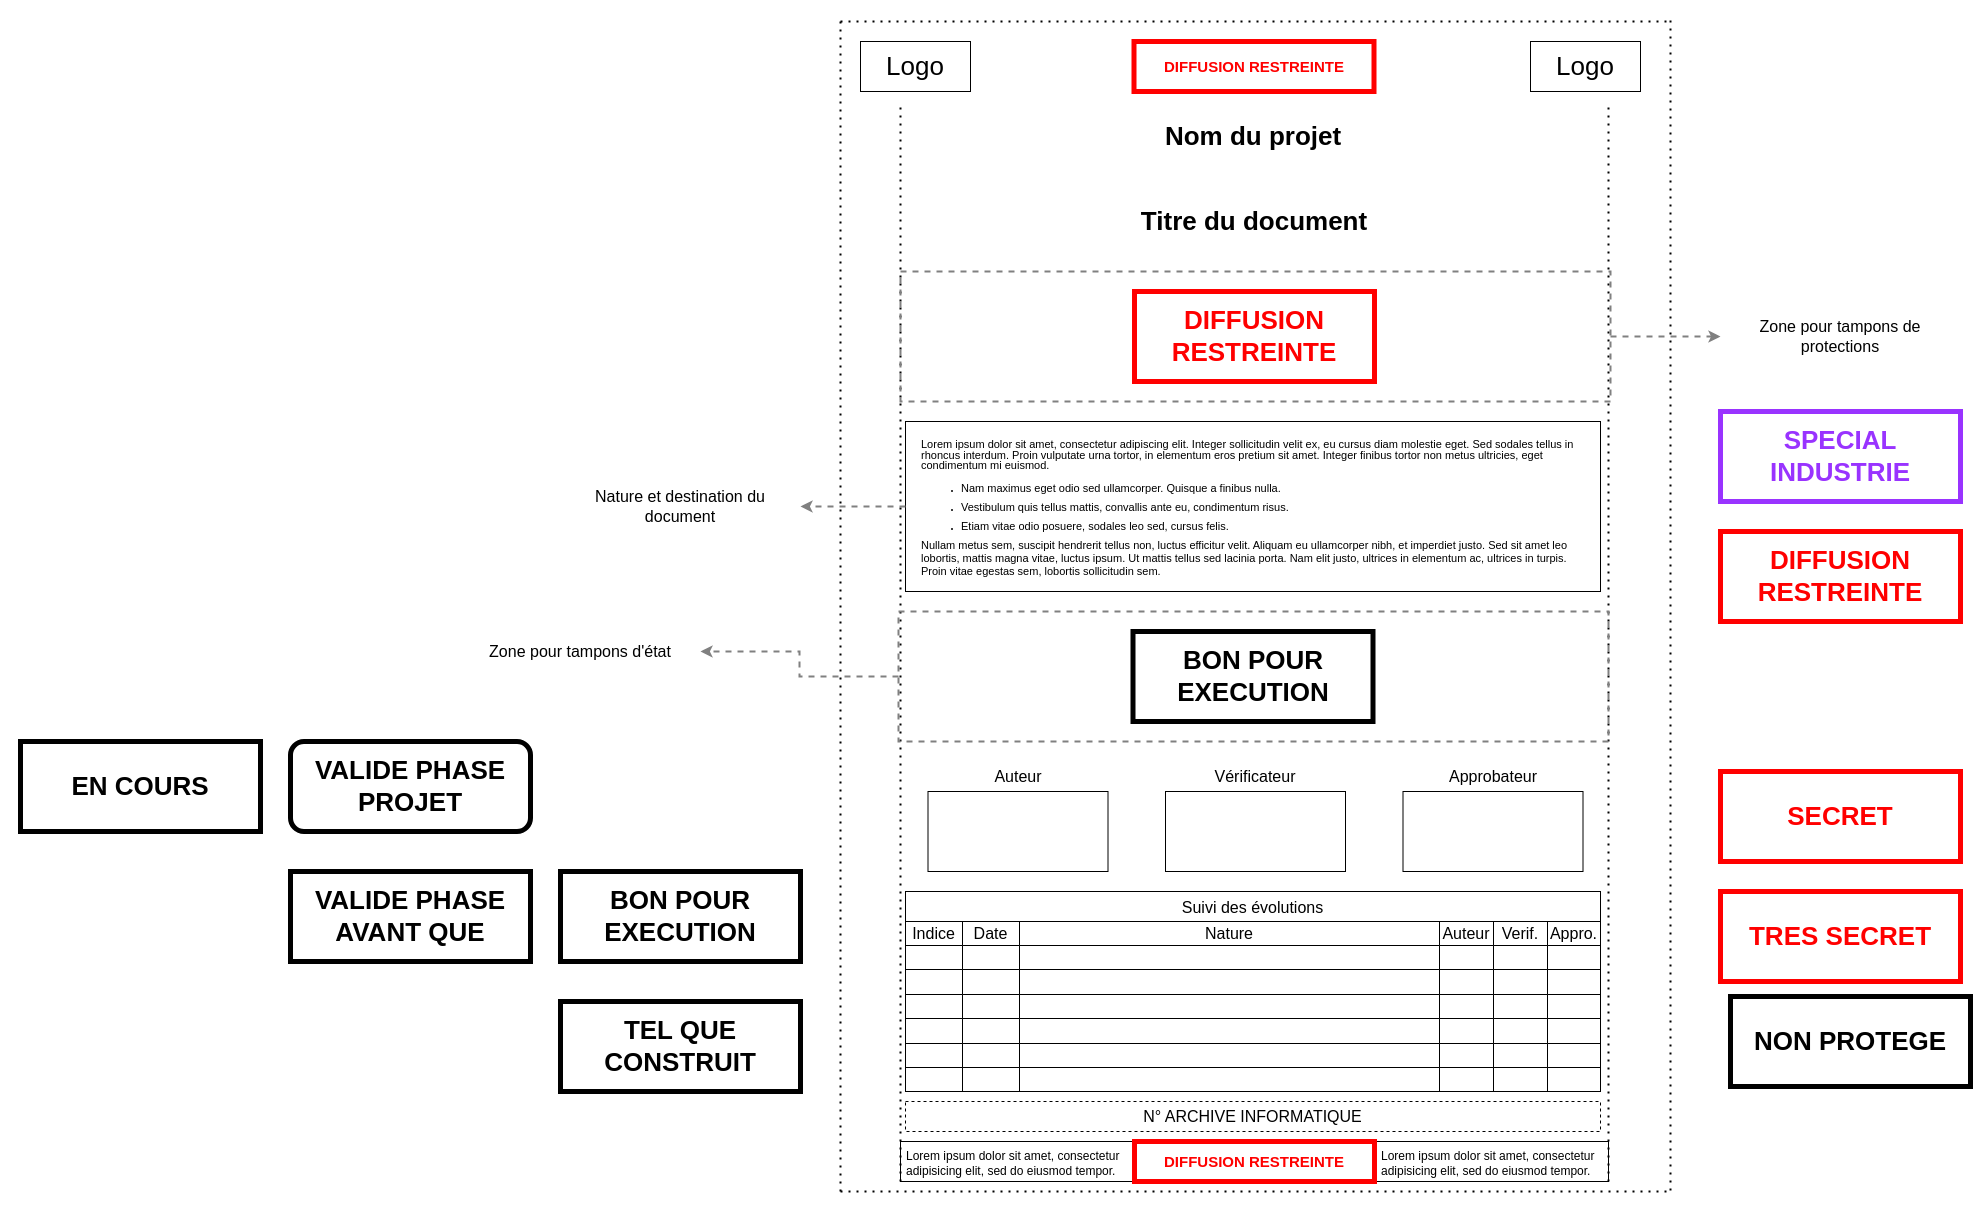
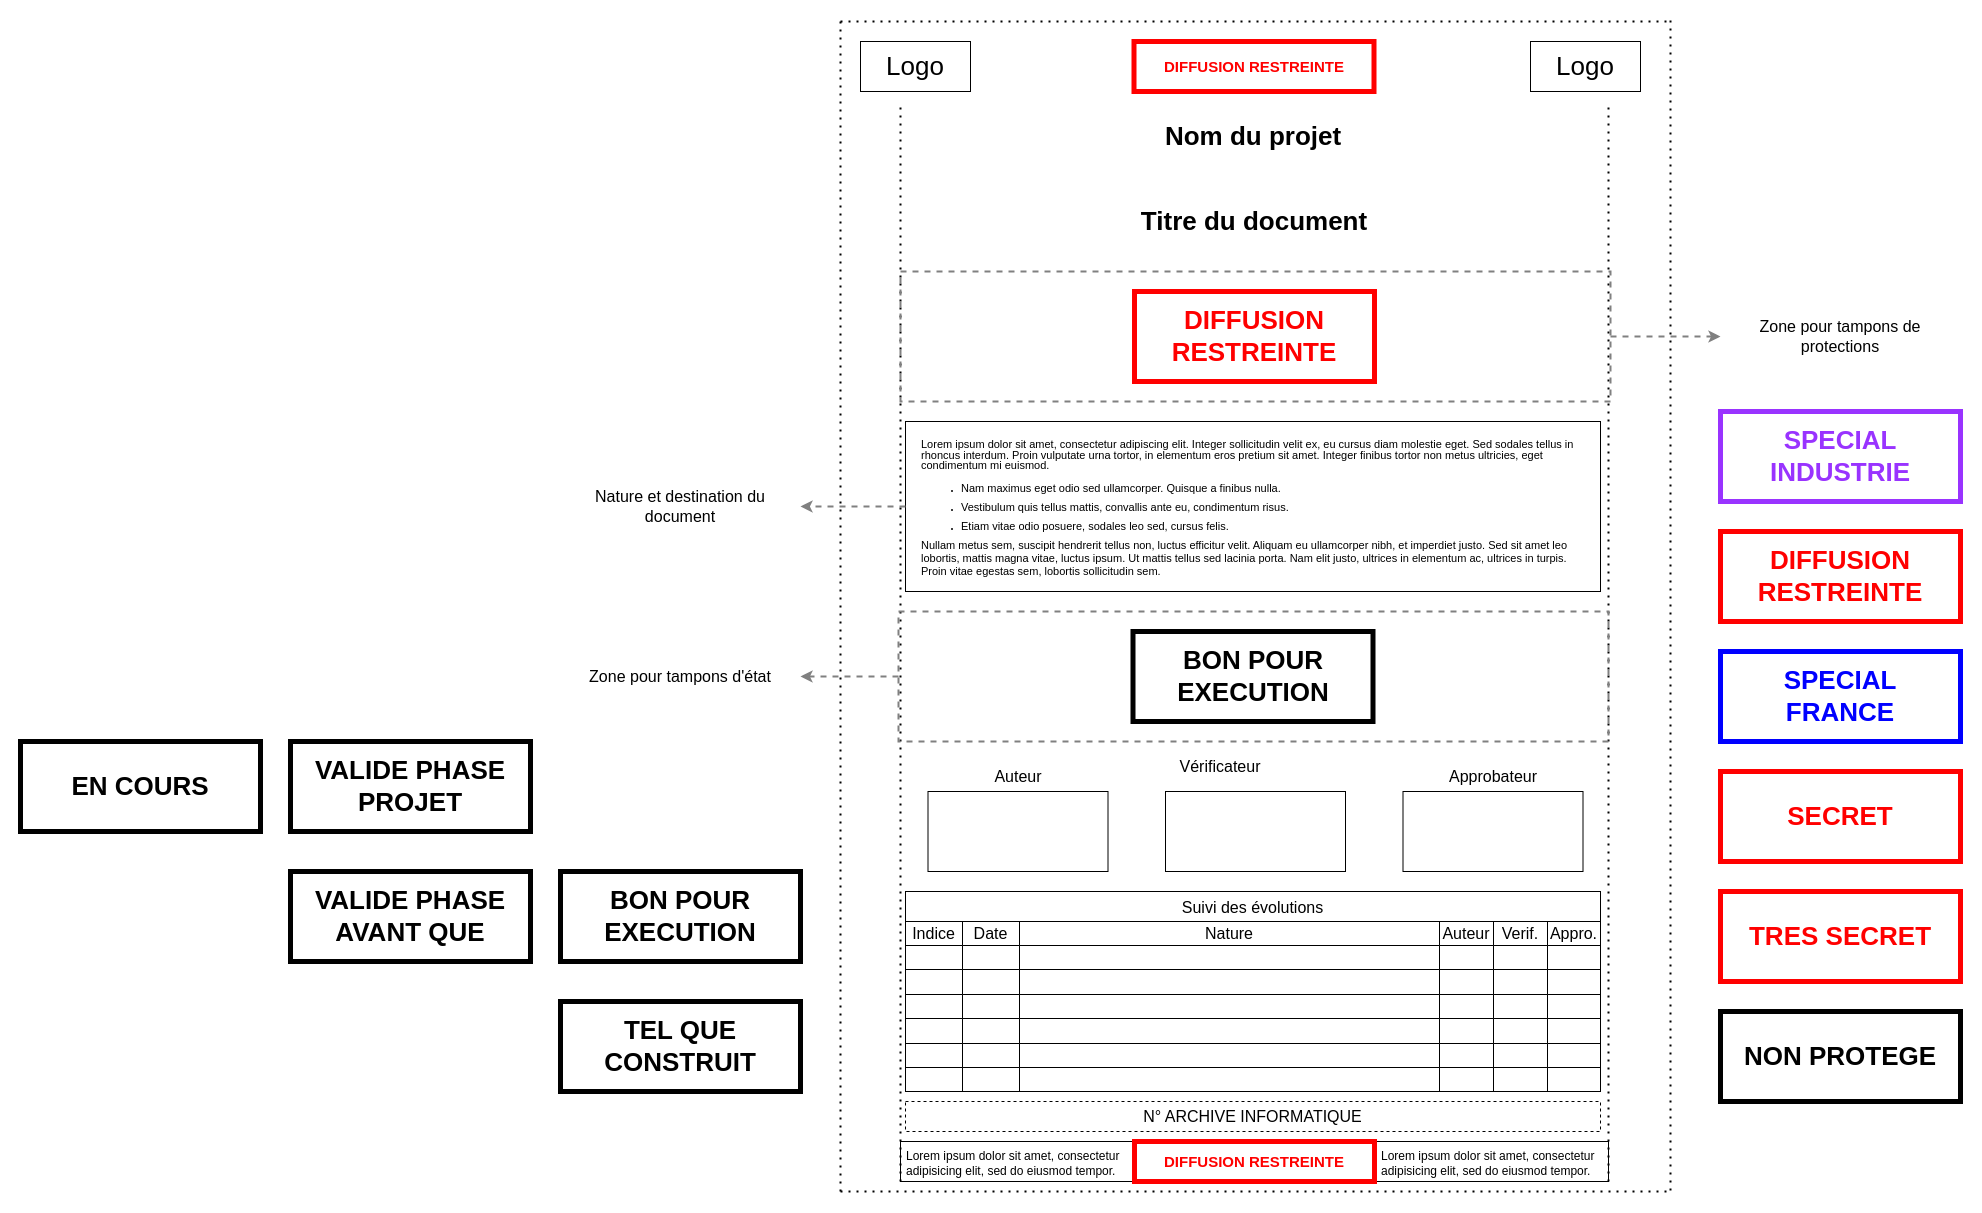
(581, 652) -> (681, 677)
none -> (1841, 697)
(1256, 777) -> (1221, 767)
(411, 787) -> (411, 787)
(1851, 1042) -> (1841, 1057)
